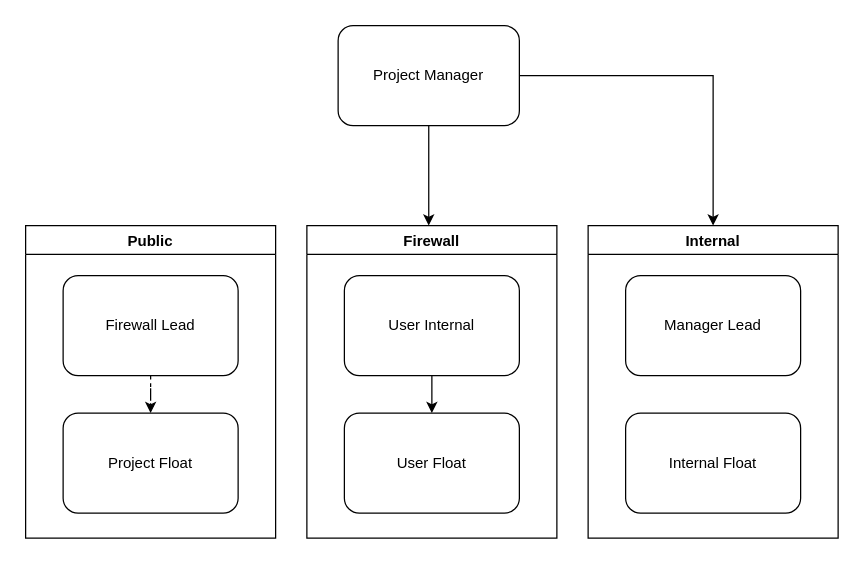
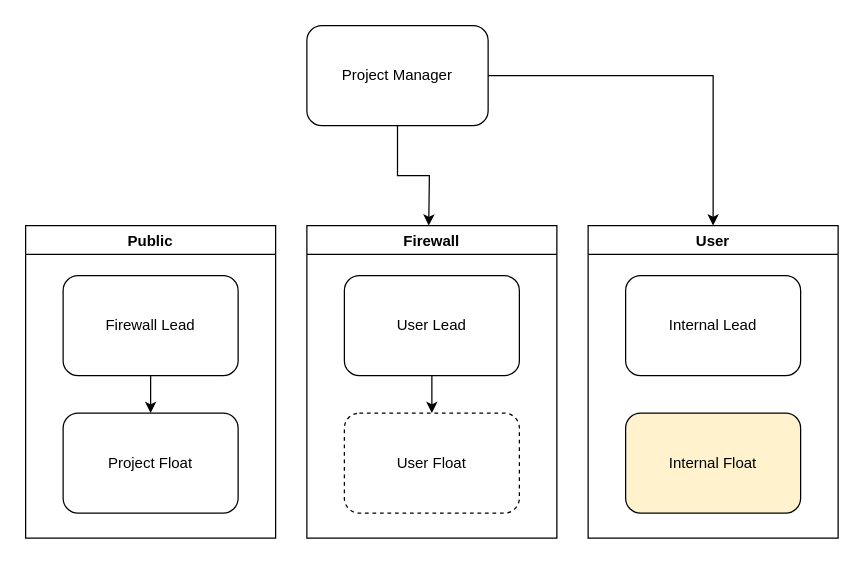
(429, 76) -> (398, 76)
(713, 241) -> (713, 241)
(432, 326) -> (432, 326)
(713, 326) -> (713, 326)
(151, 383) -> (151, 383)
(432, 463) -> (432, 463)
(713, 463) -> (713, 463)
